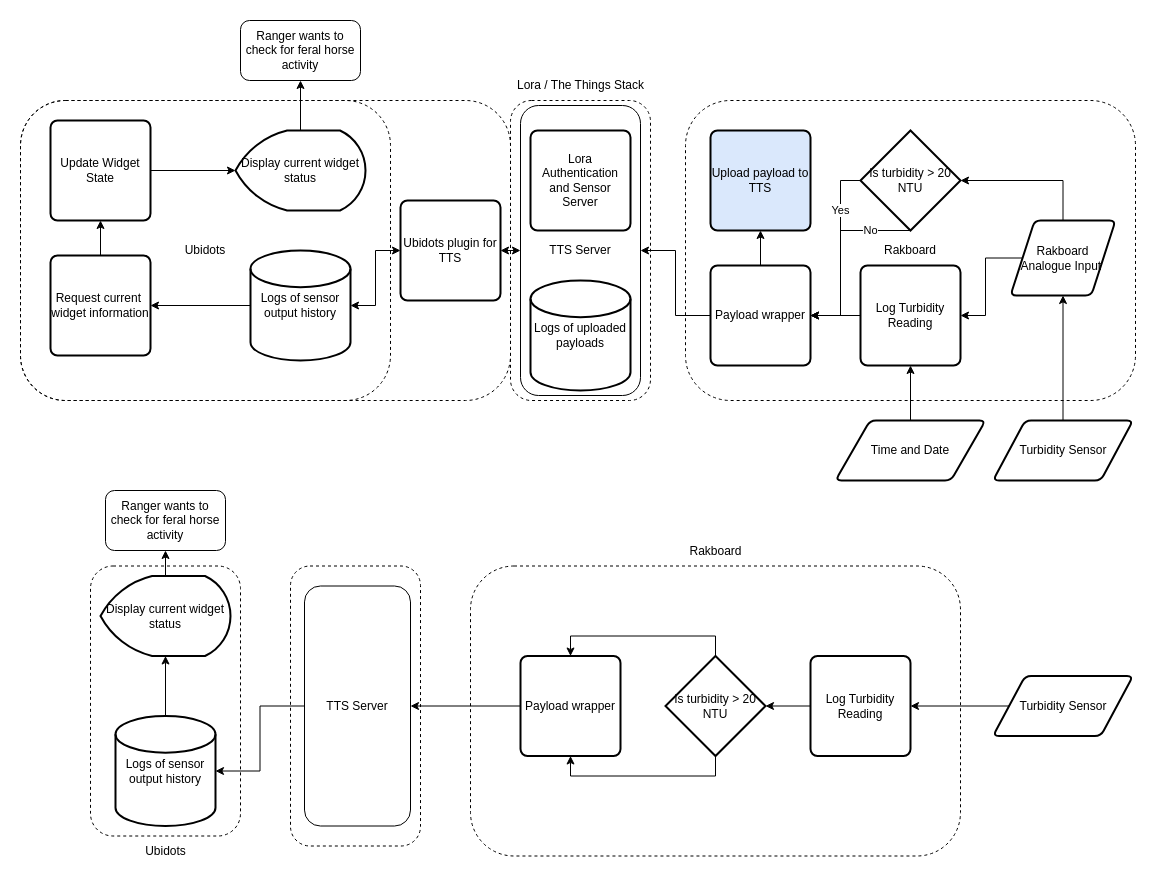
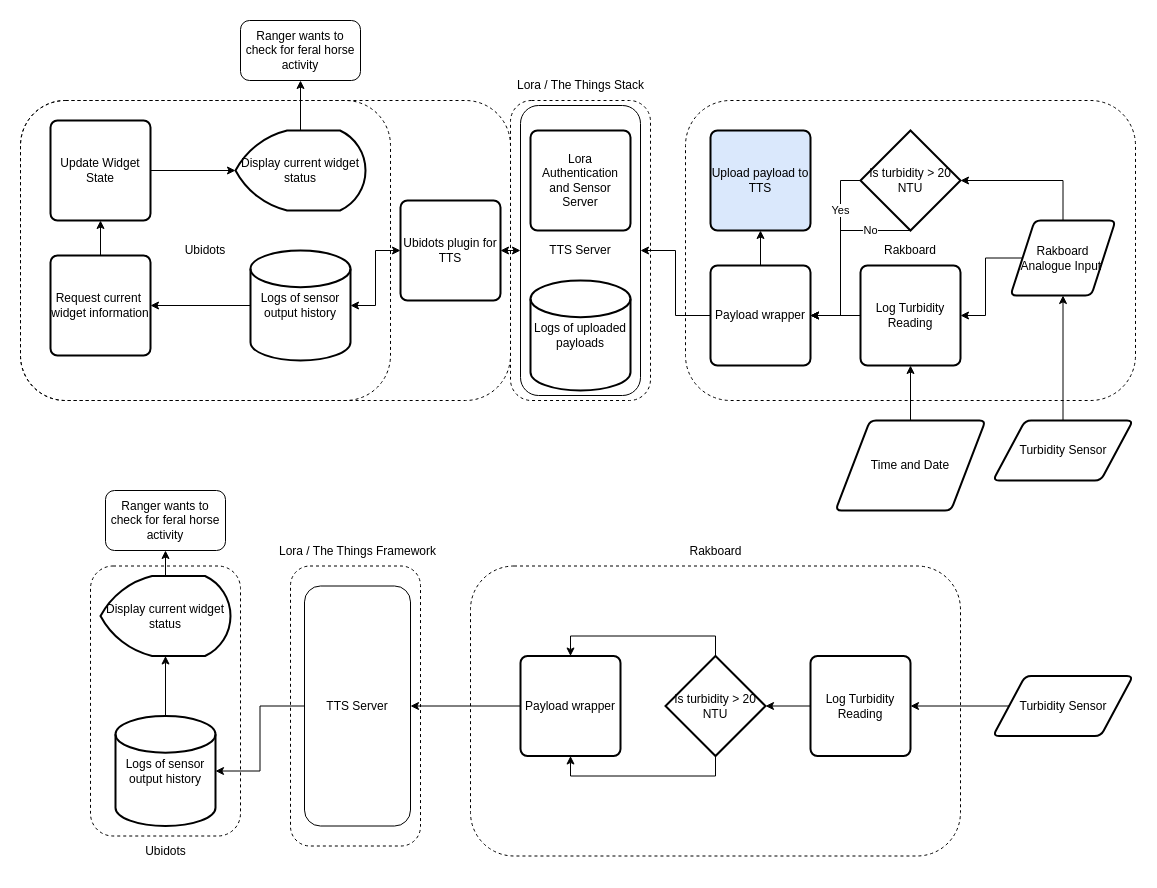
(911, 451) -> (911, 466)
none -> (358, 551)
